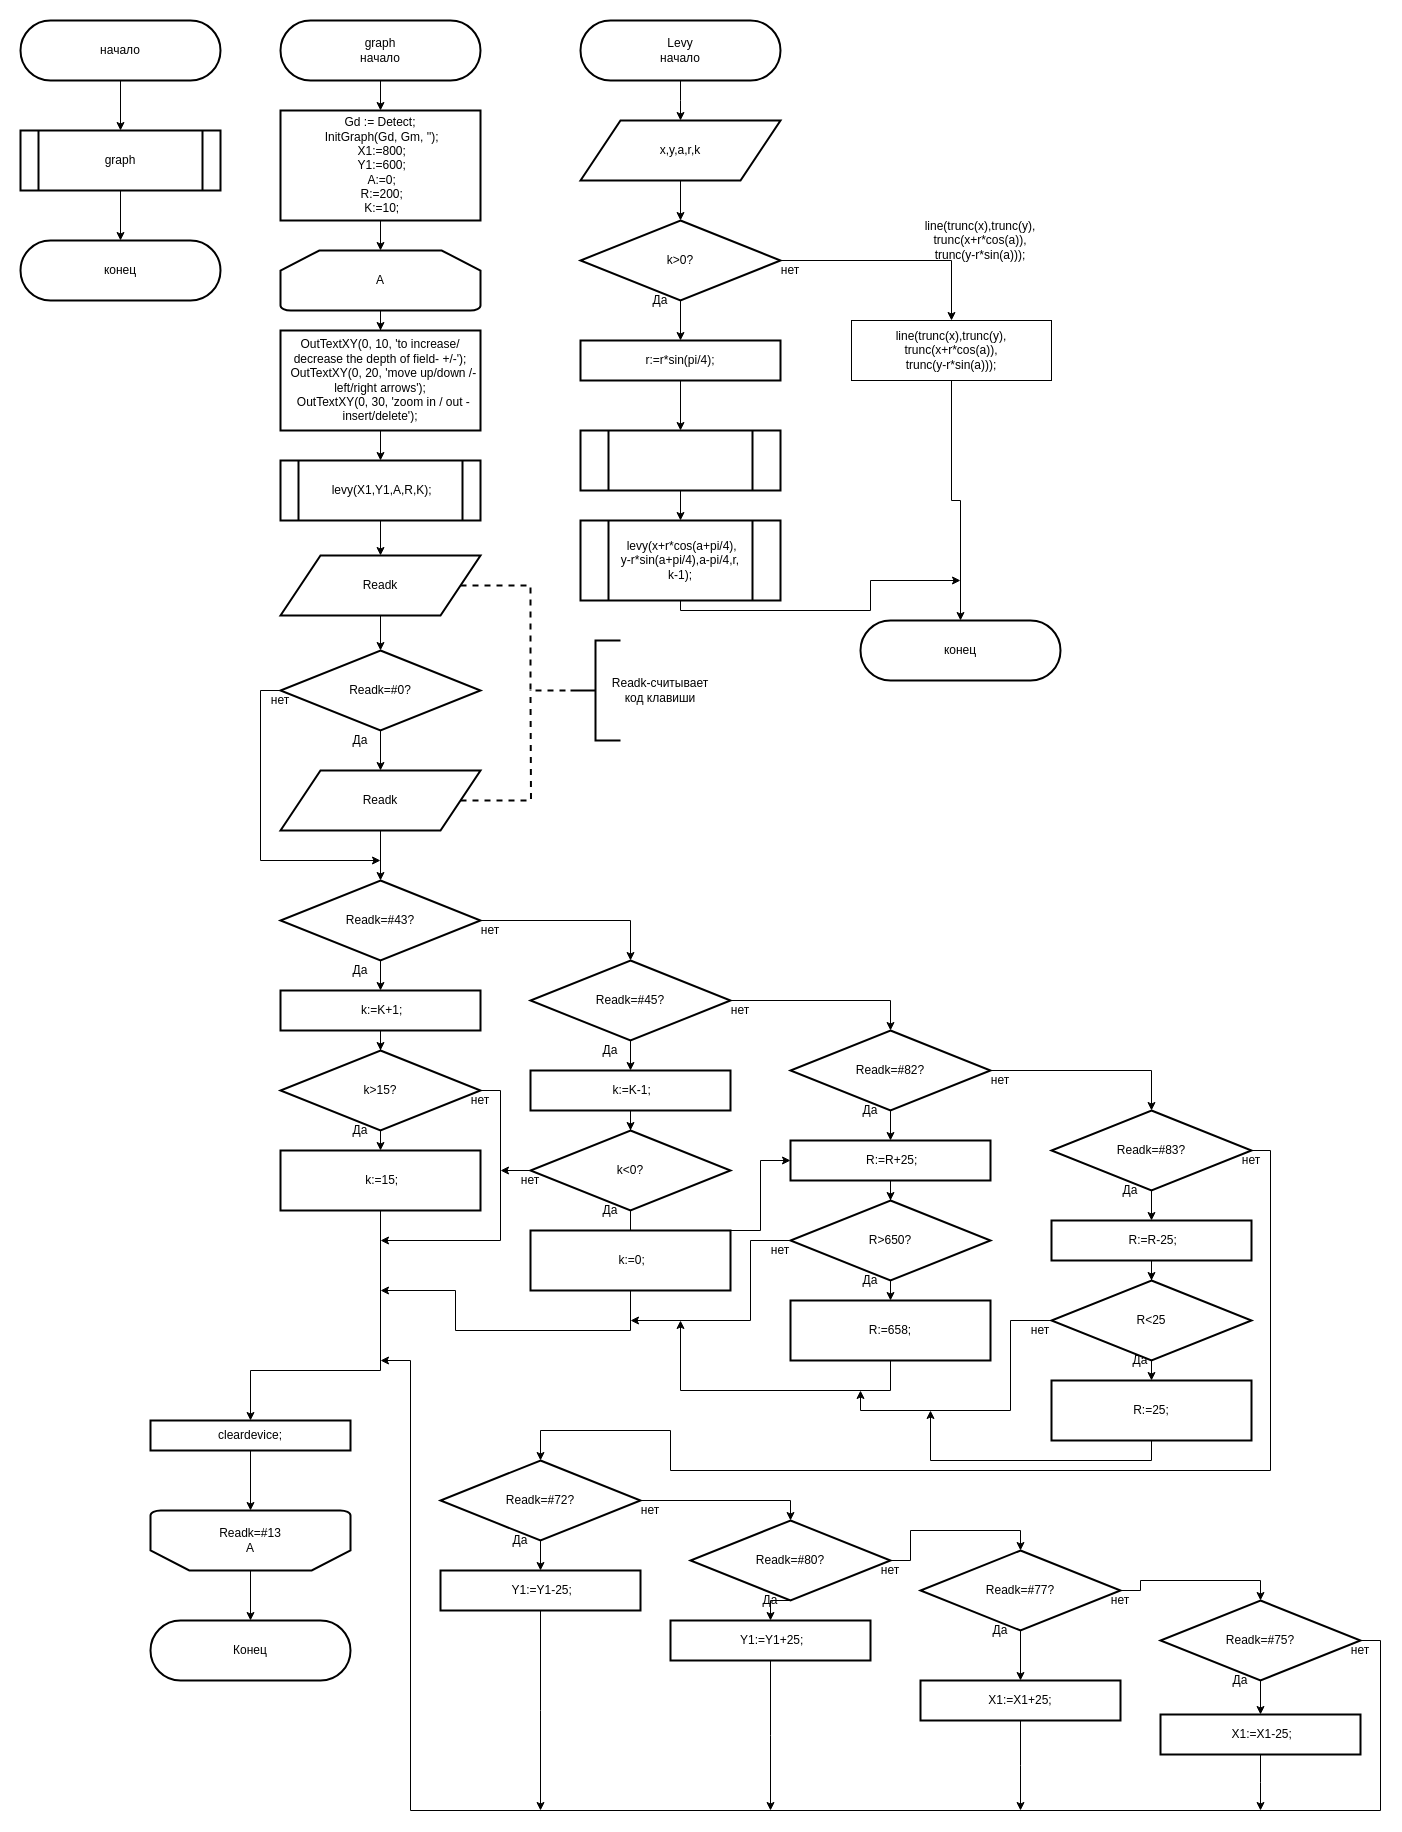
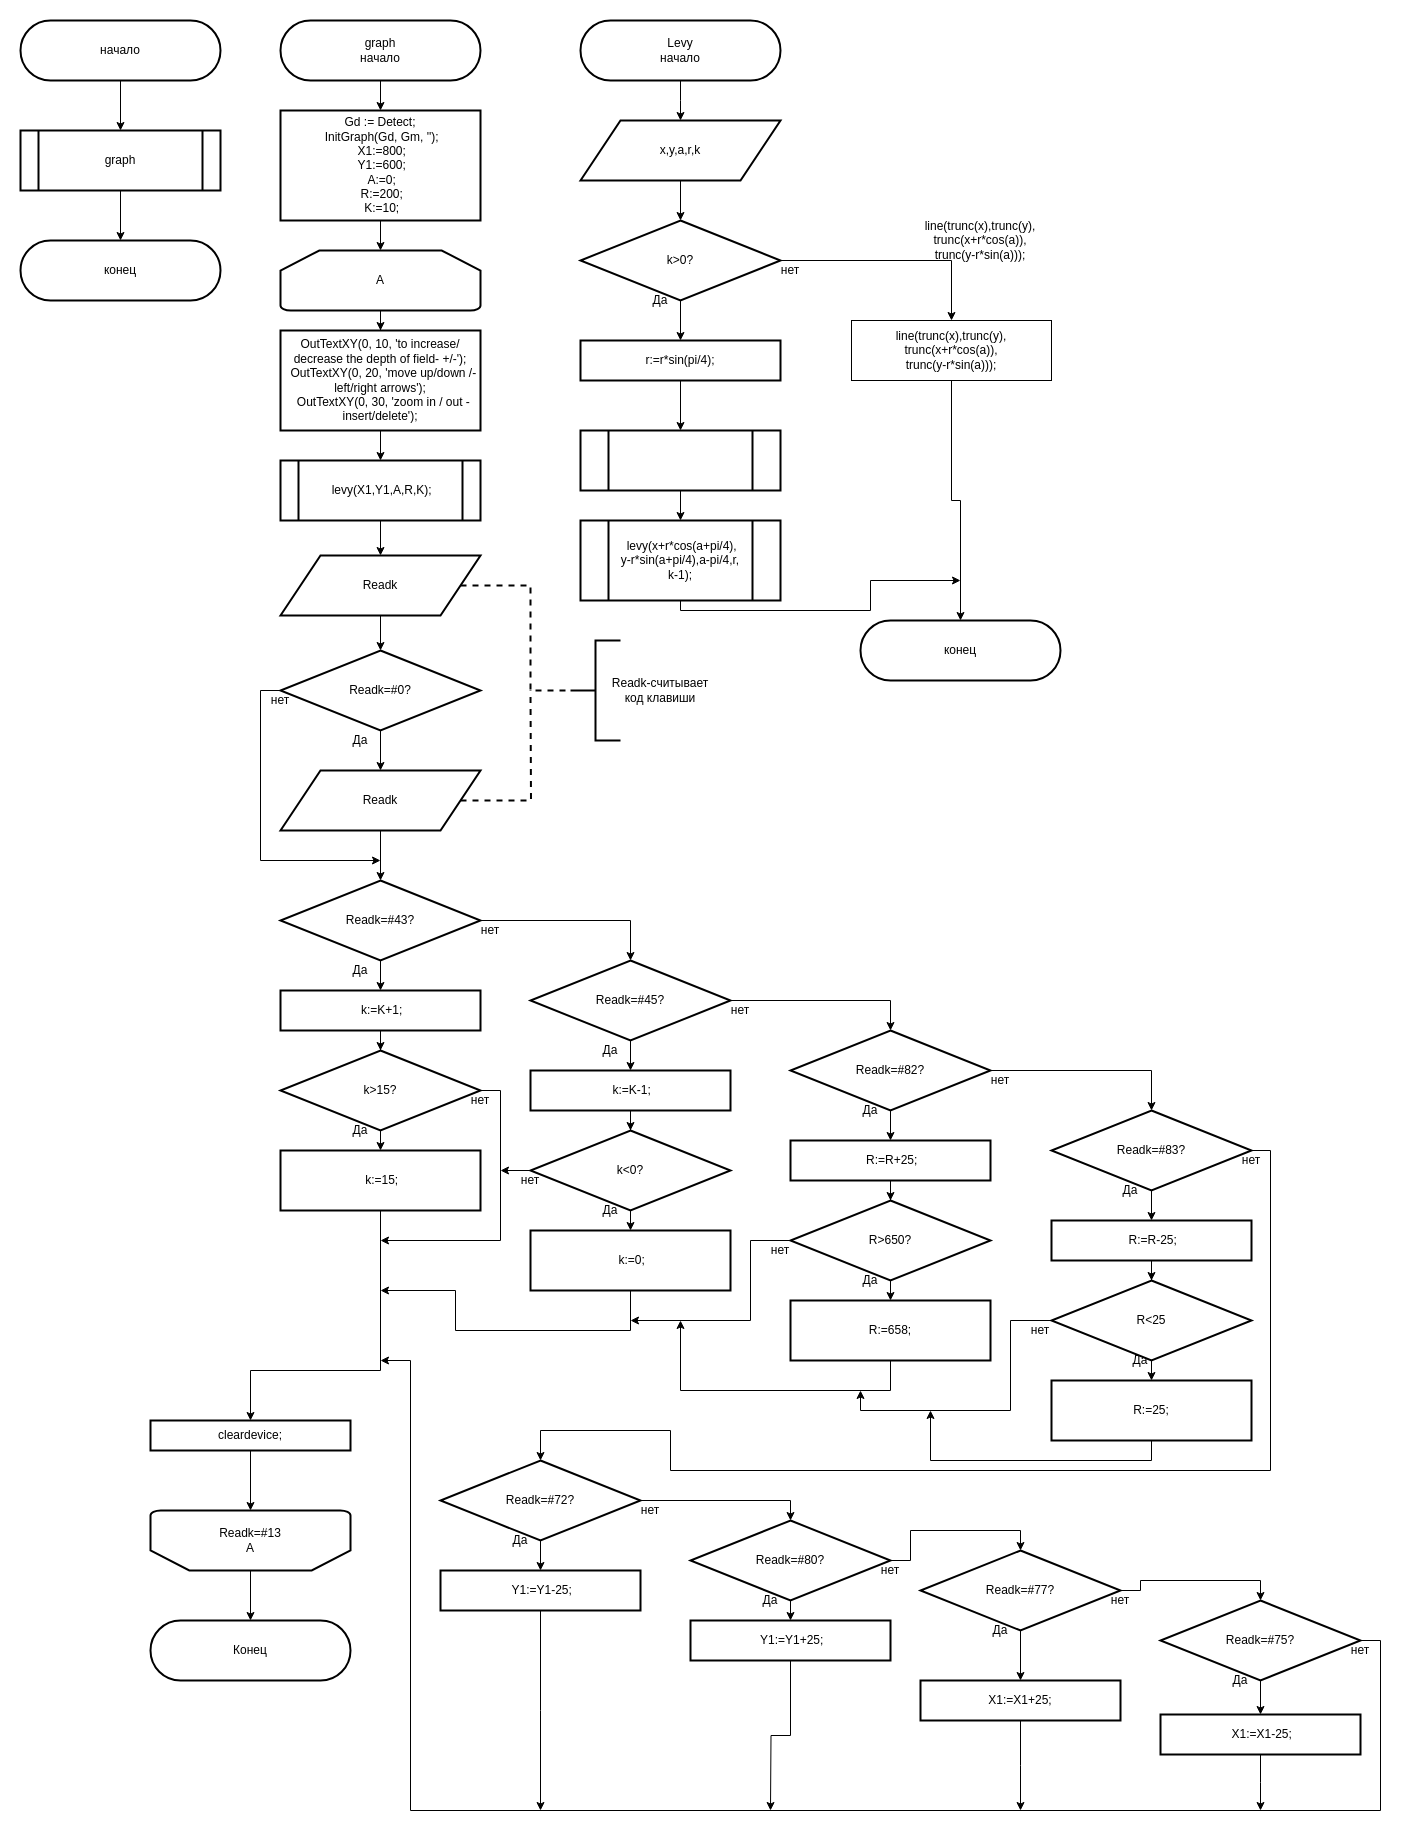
(761, 1200) -> (631, 1222)
(771, 1641) -> (791, 1641)
